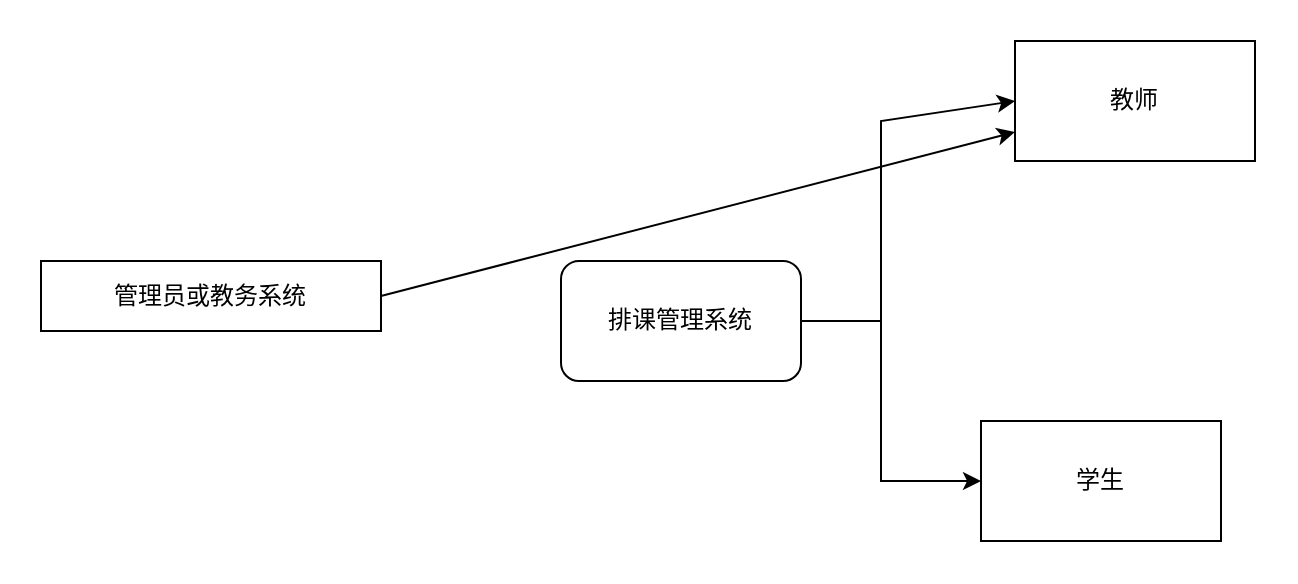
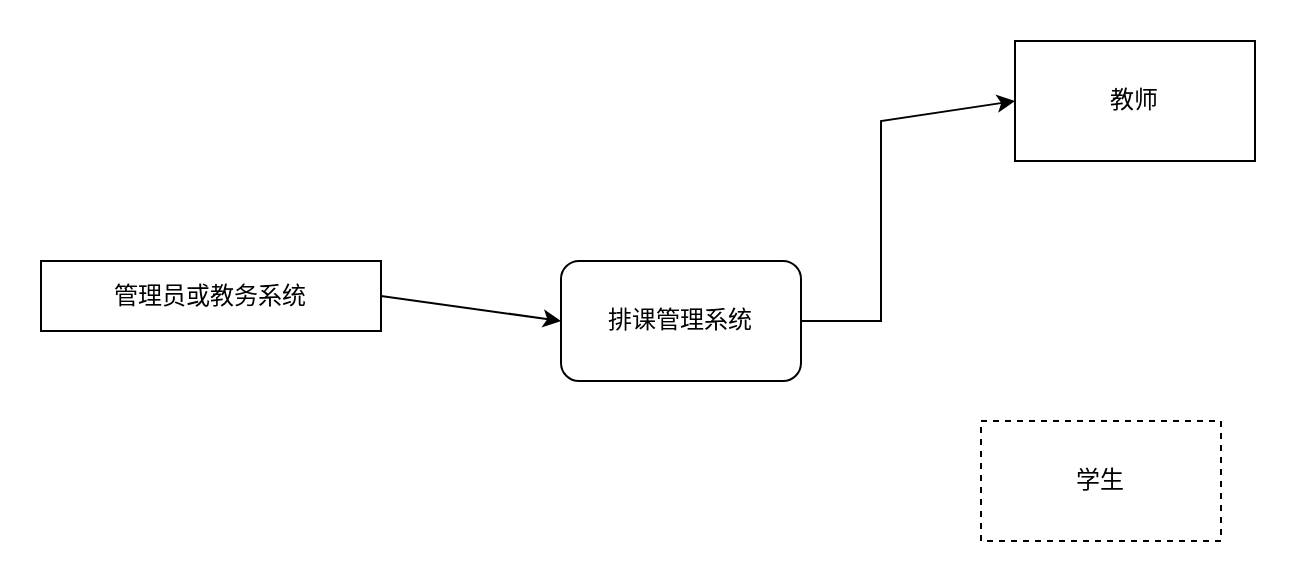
(908, 156) -> (908, 156)
(692, 216) -> (465, 308)
(881, 446) -> none
(1101, 481) -> (1101, 481)
